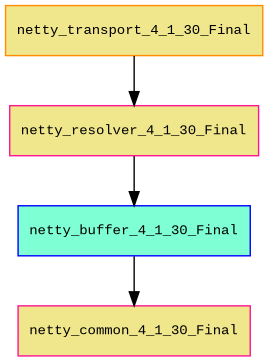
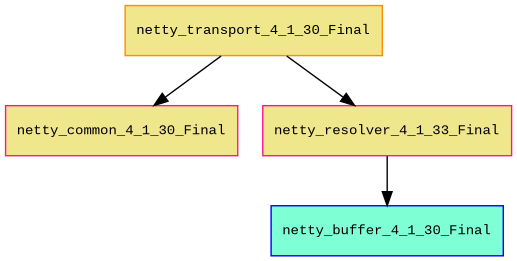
(134, 131) -> (387, 131)
(134, 274) -> (193, 77)
